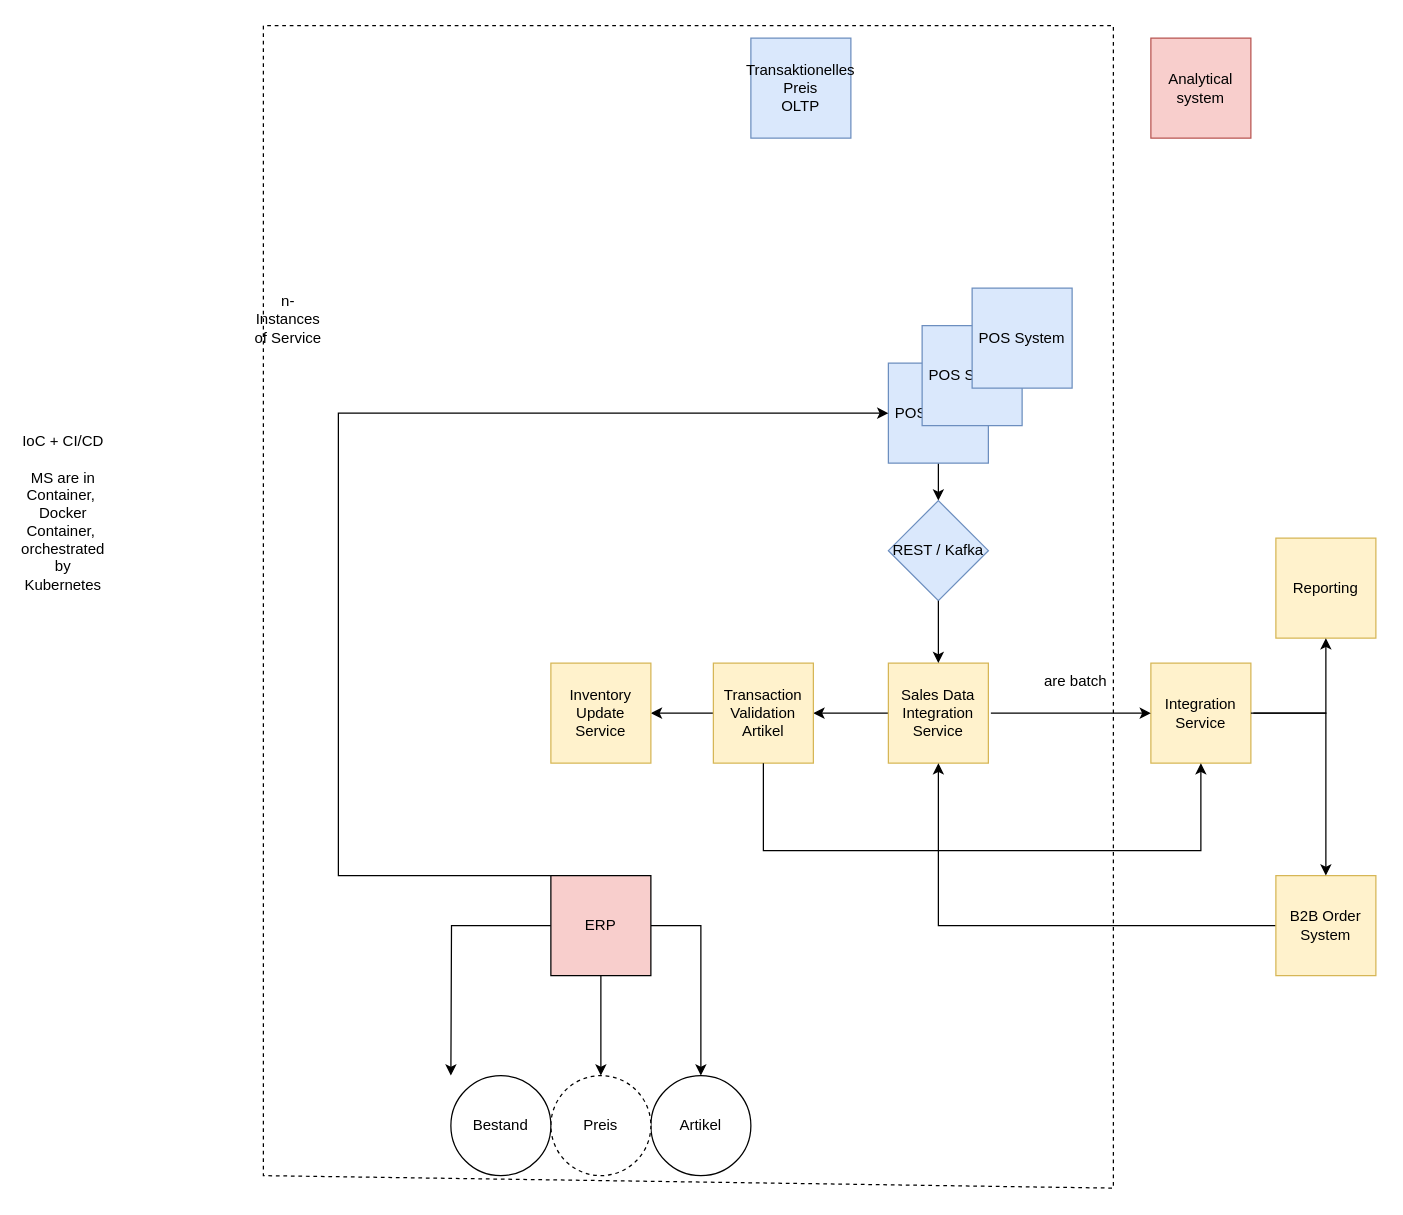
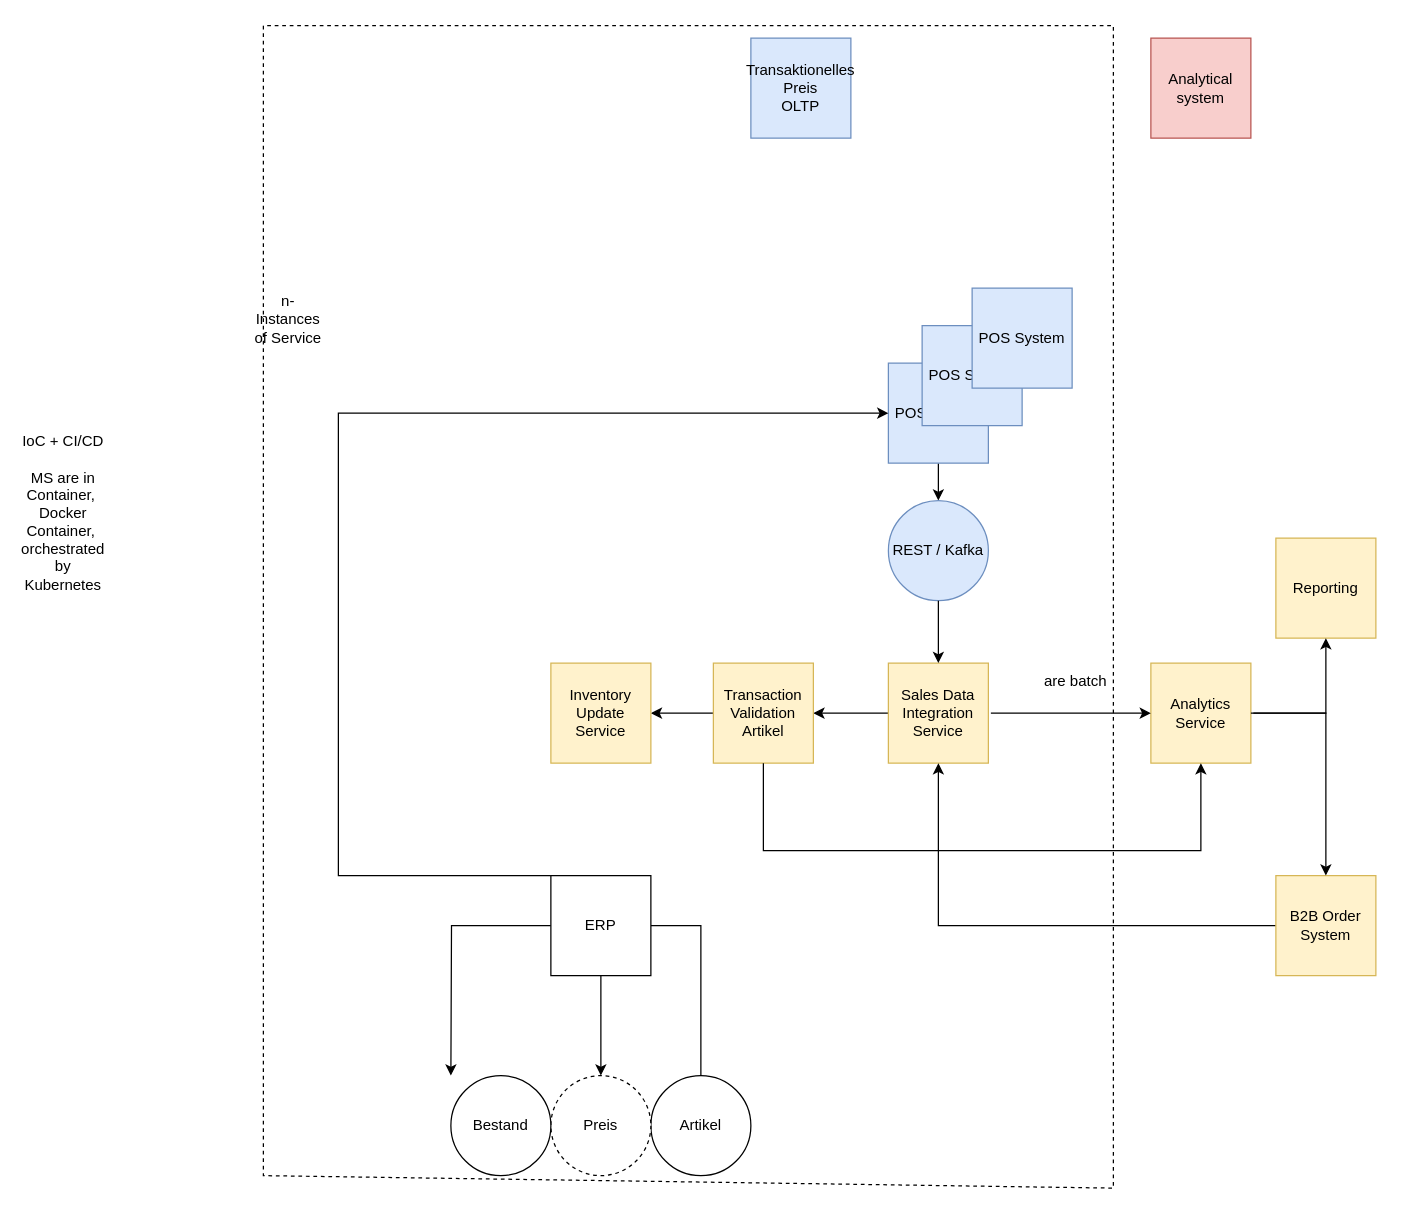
(938, 551) -> (938, 551)
(1201, 713) -> (1201, 713)
(601, 926) -> (601, 926)
(701, 1066) -> (701, 1069)
